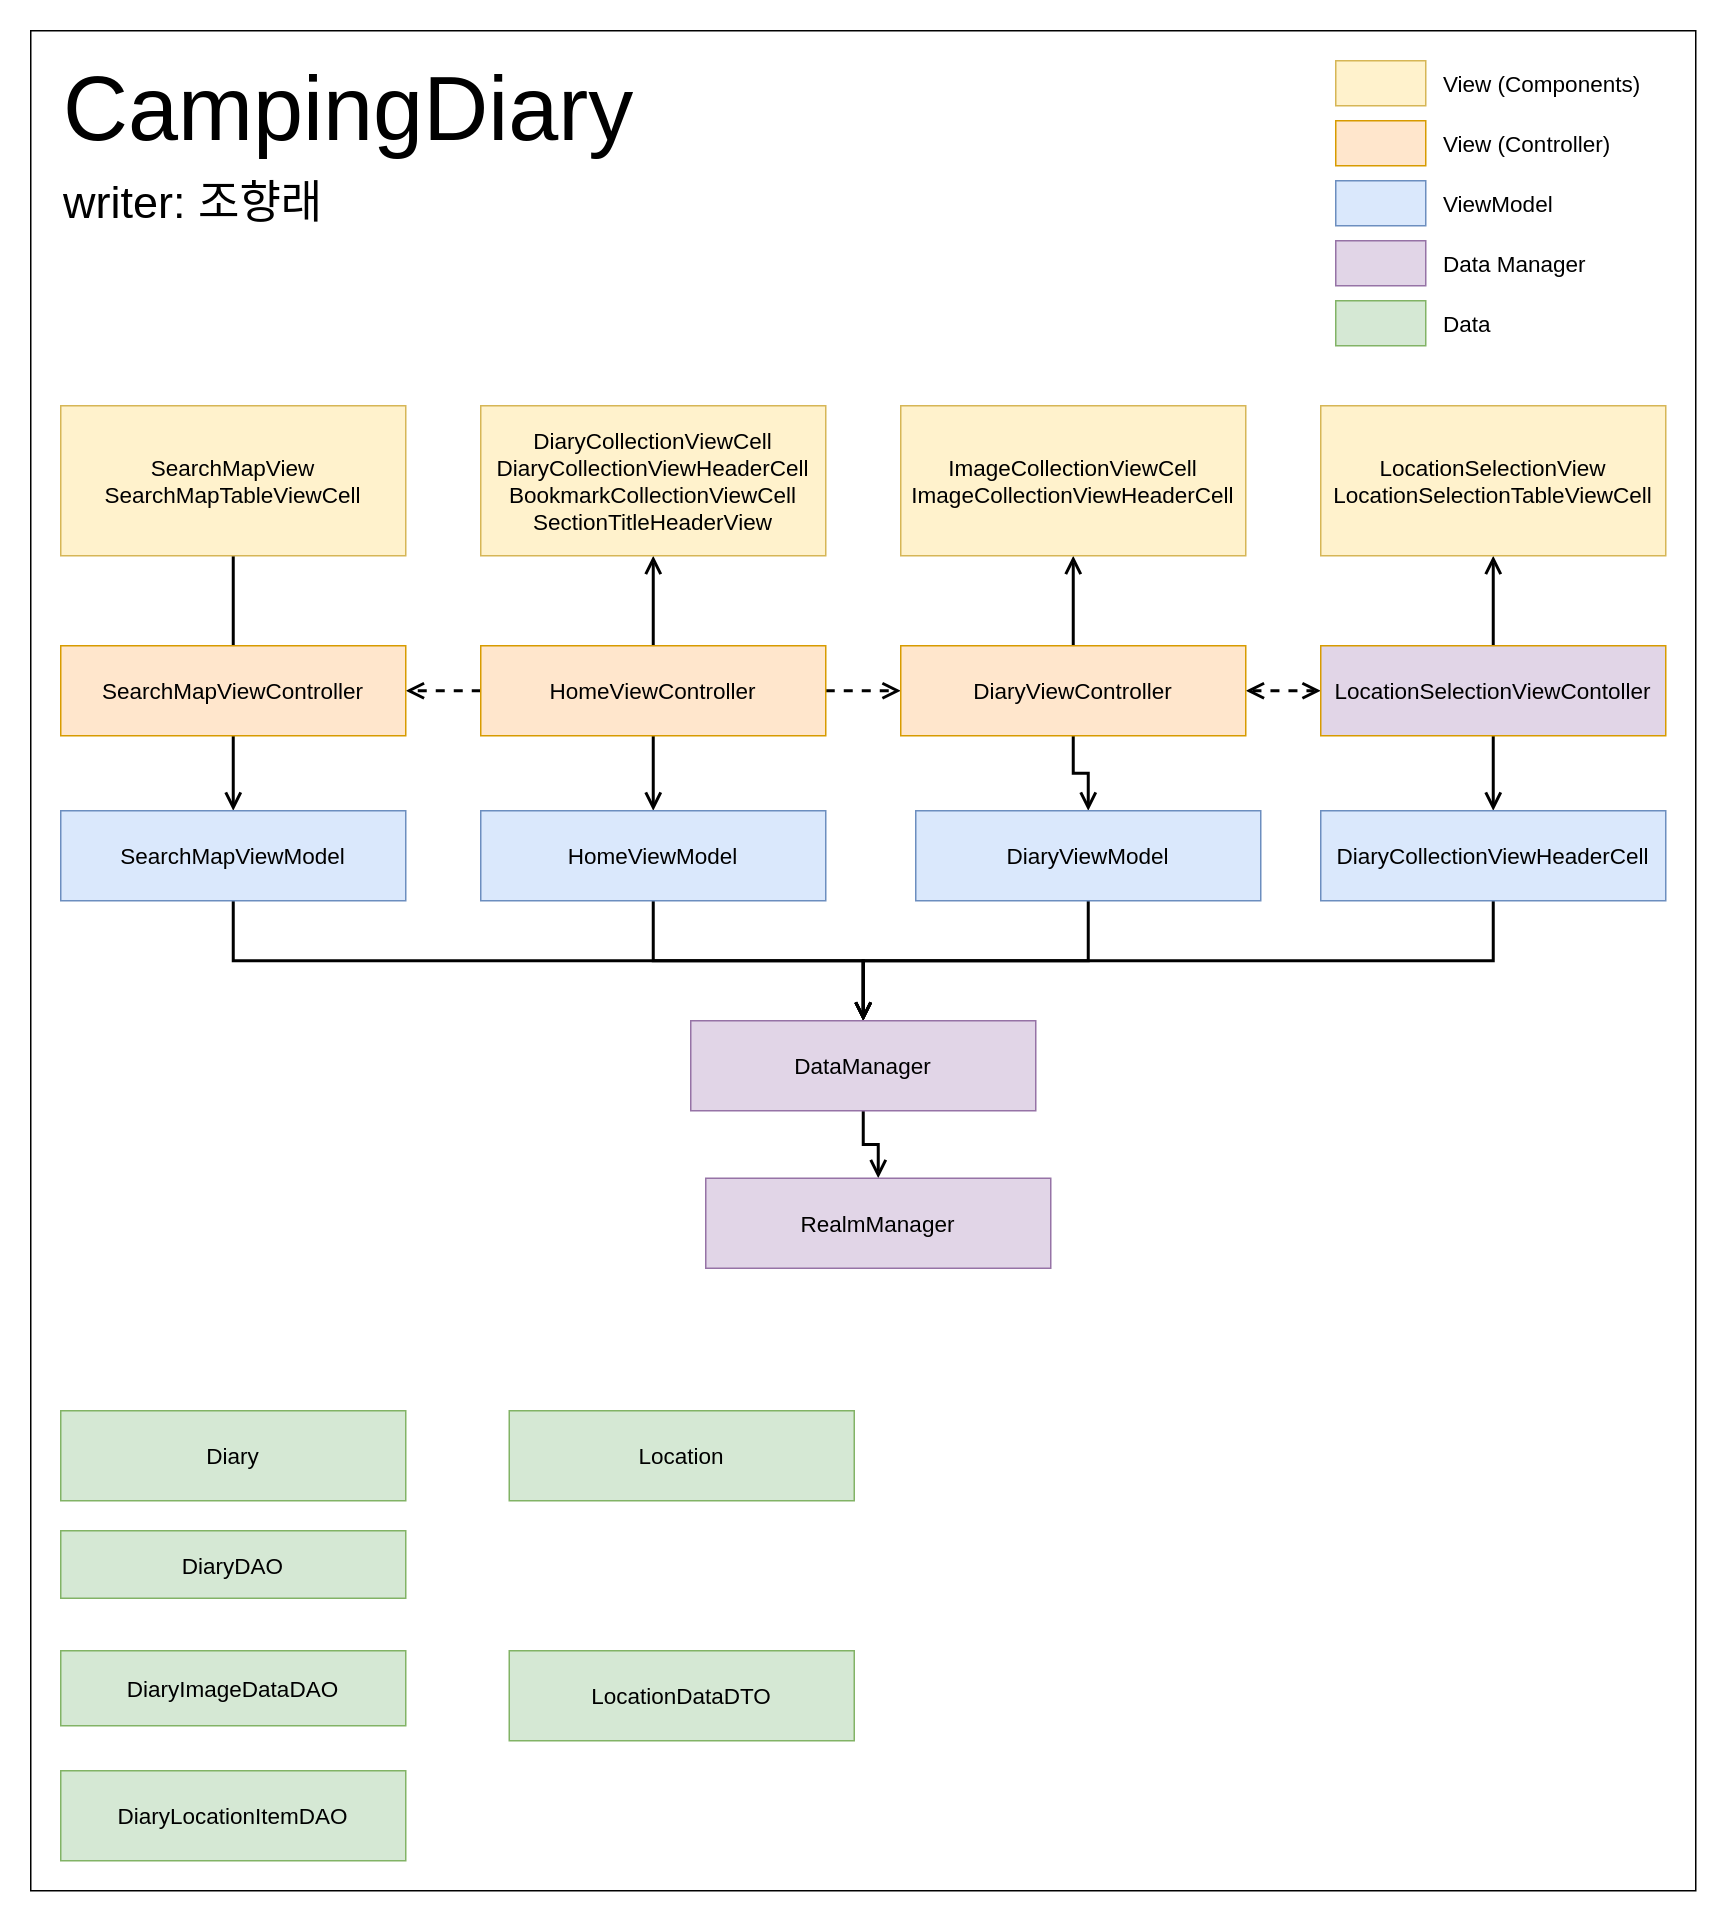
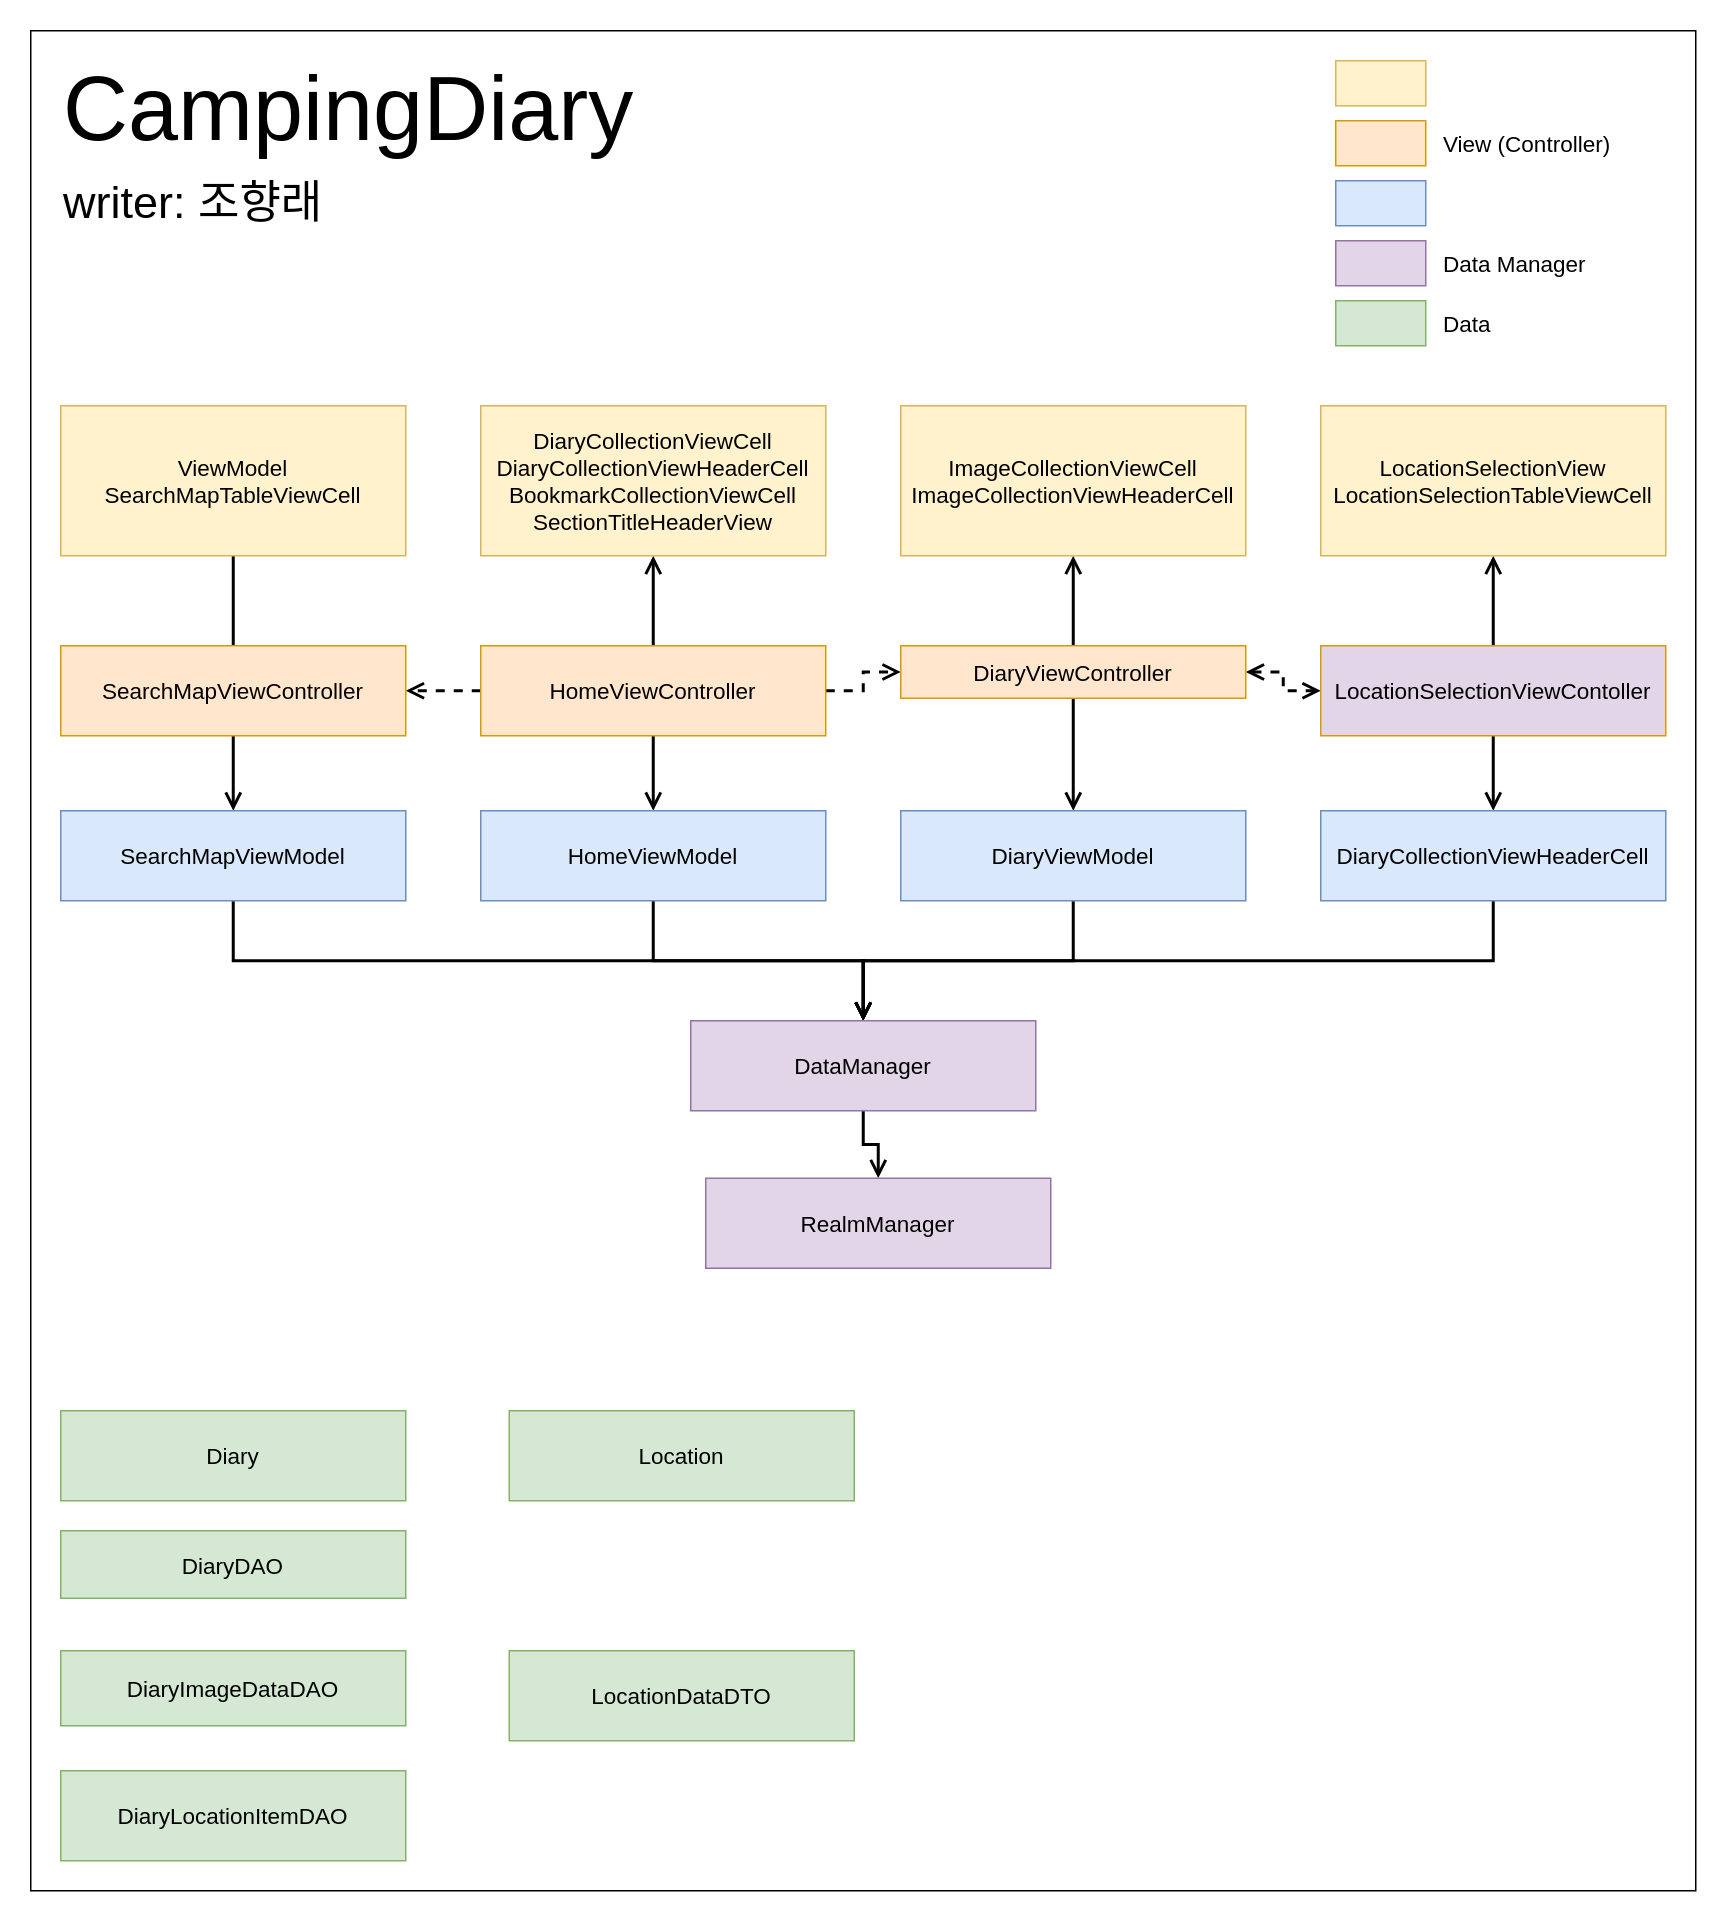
(1553, 83) -> none
(1553, 203) -> none
(233, 481) -> (233, 481)
(1073, 691) -> (1073, 672)
(1088, 856) -> (1073, 856)
